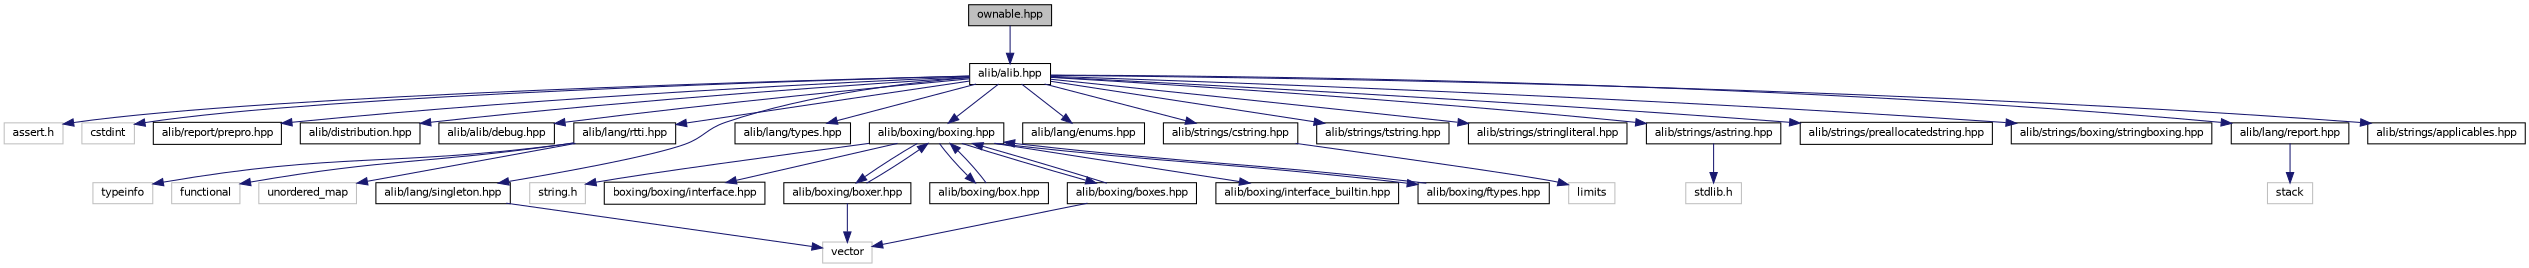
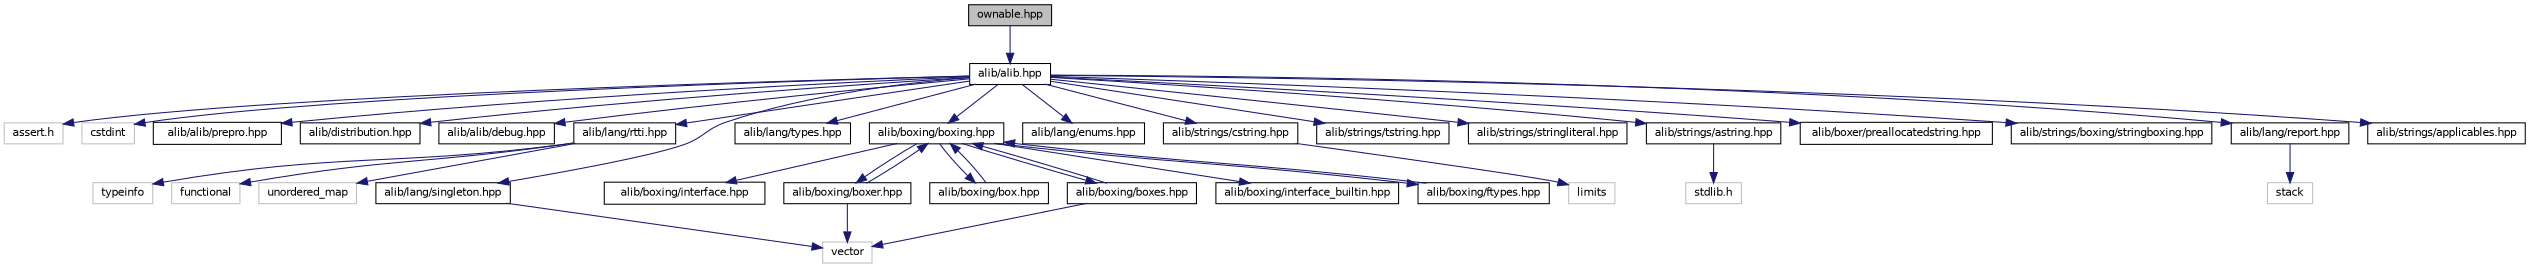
(217, 133) -> (217, 133)
(1896, 133) -> (1896, 133)
(558, 193) -> none
(685, 193) -> (685, 193)
